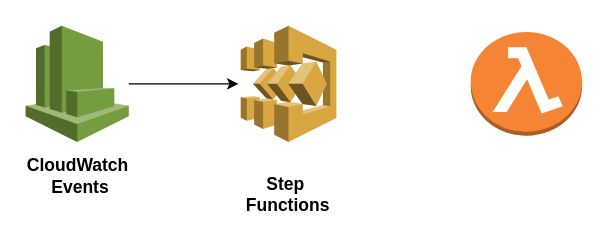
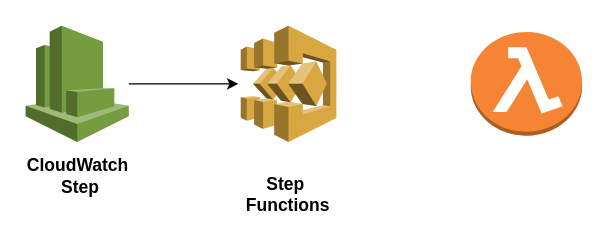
(78, 176) -> (78, 176)
